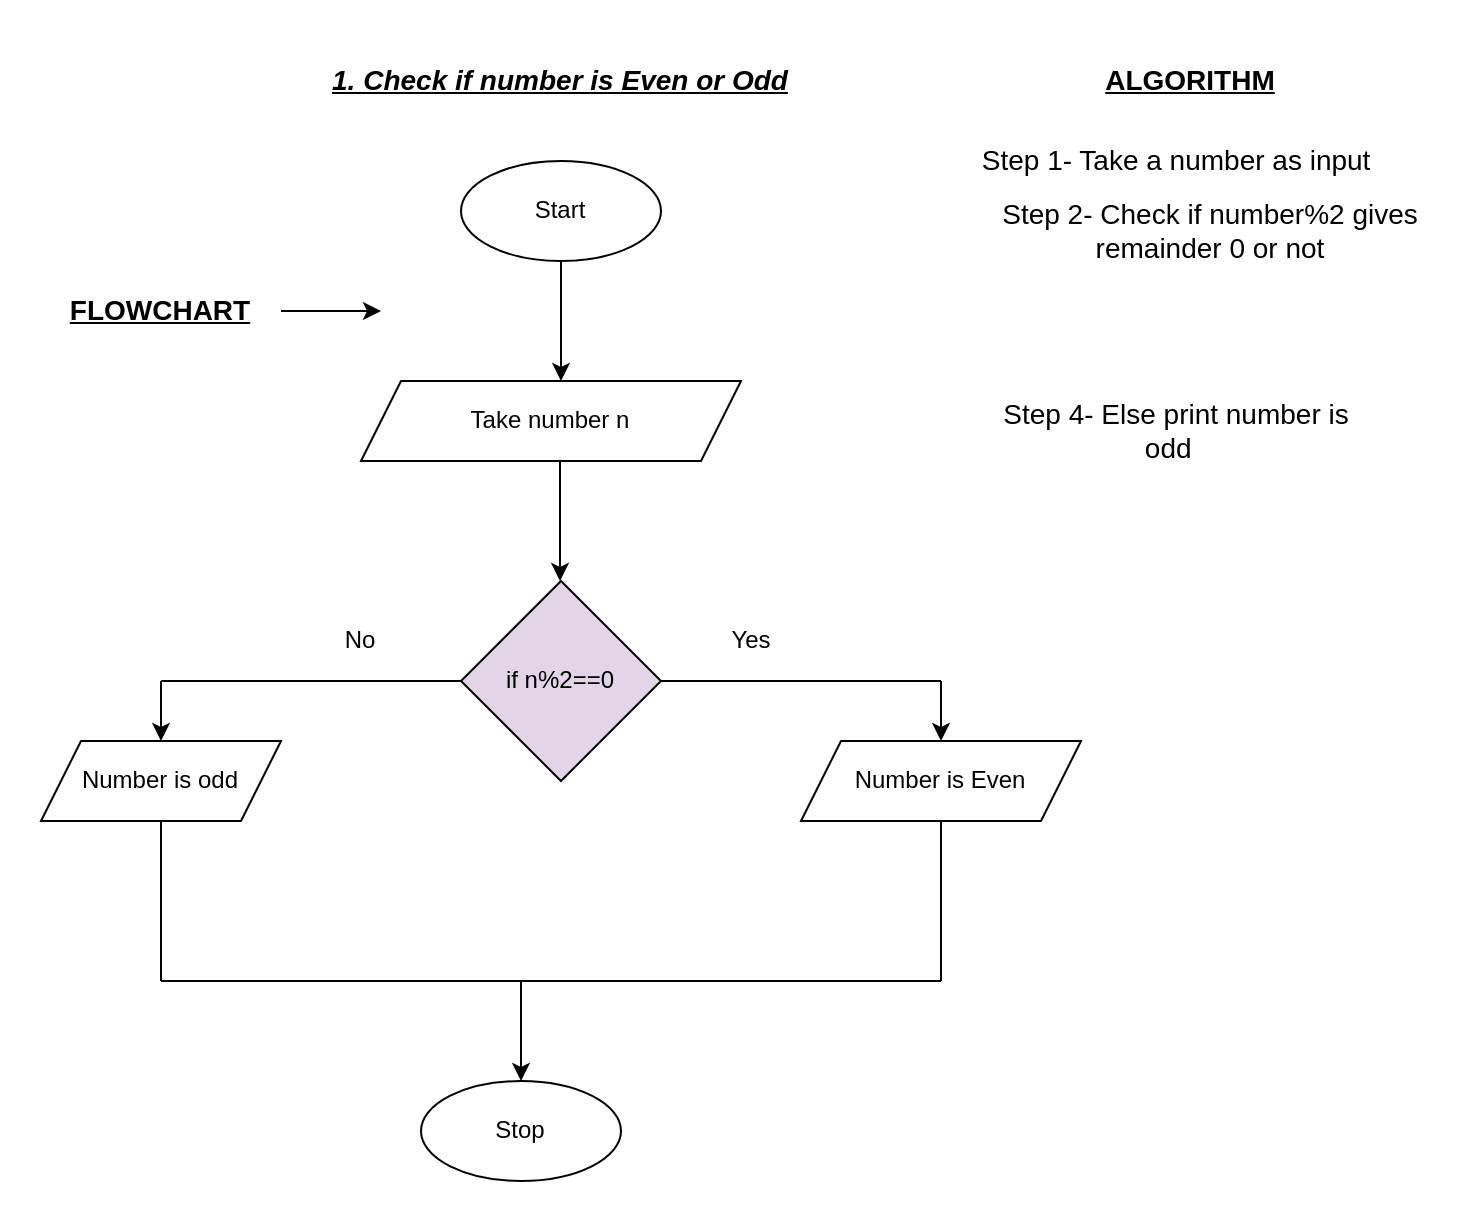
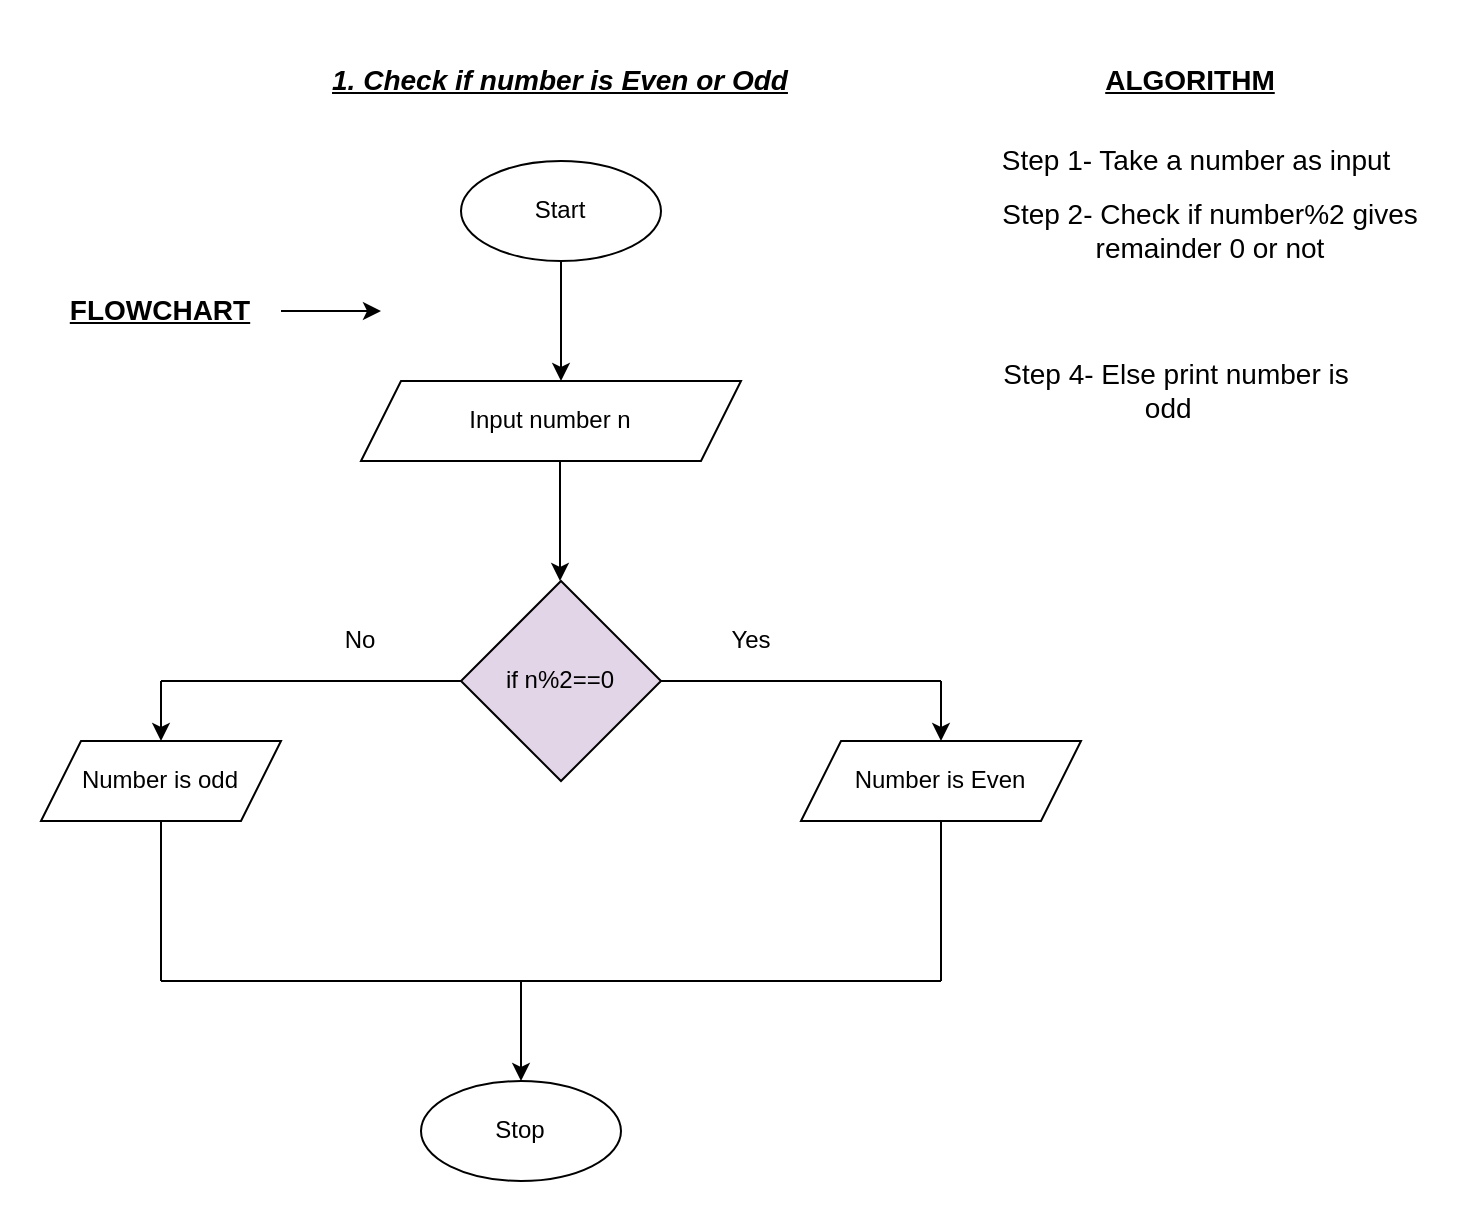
(1181, 161) -> (1201, 161)
(551, 421) -> (551, 421)
(1176, 431) -> (1176, 391)
